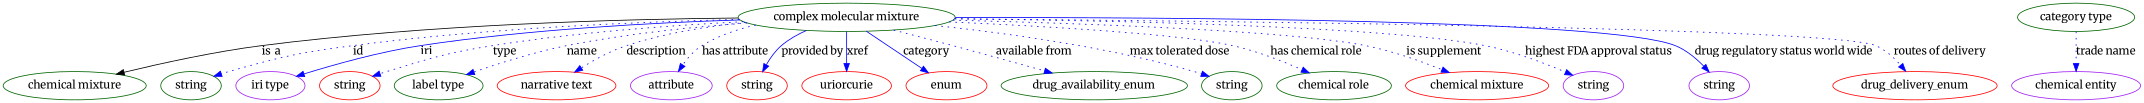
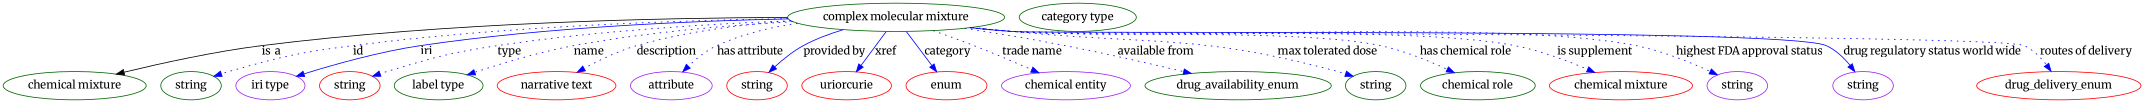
(2076, 48) -> (983, 49)
